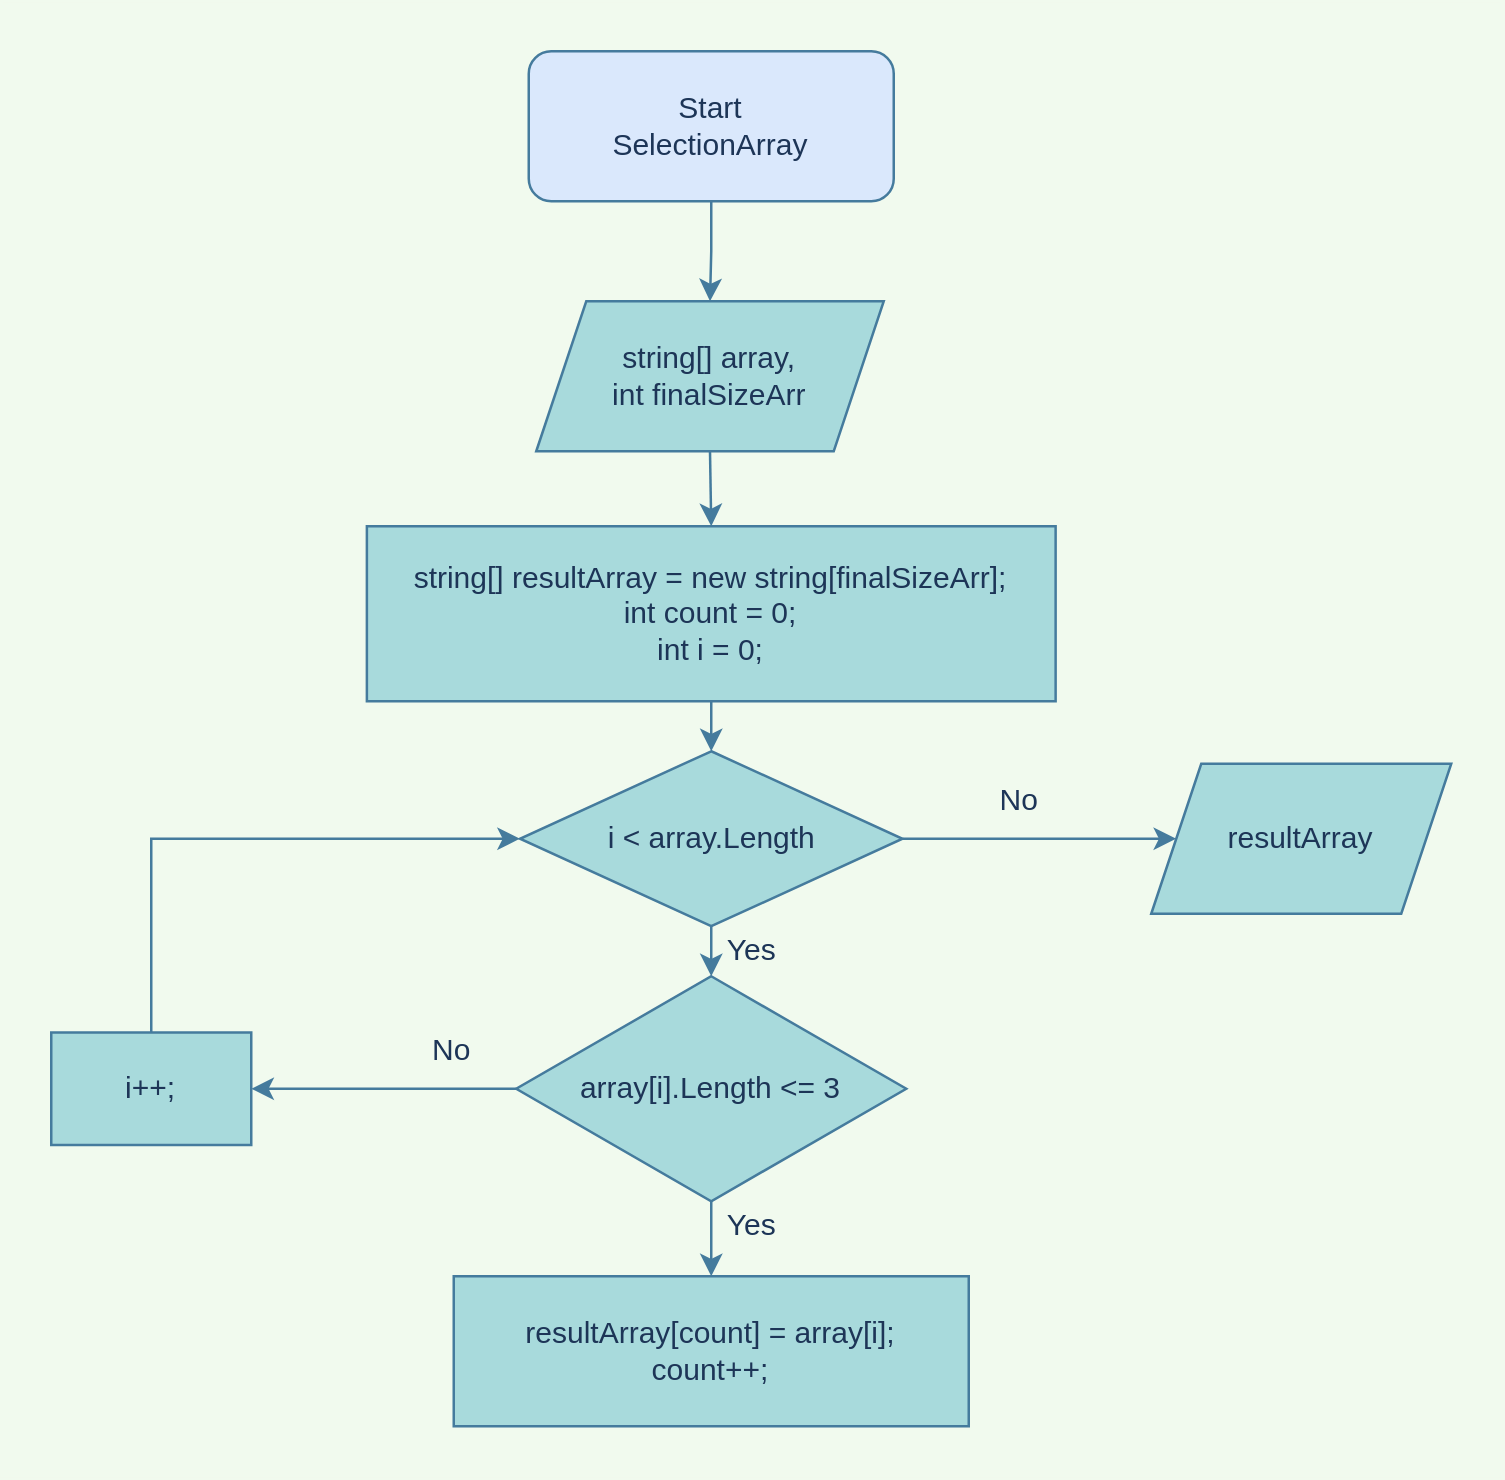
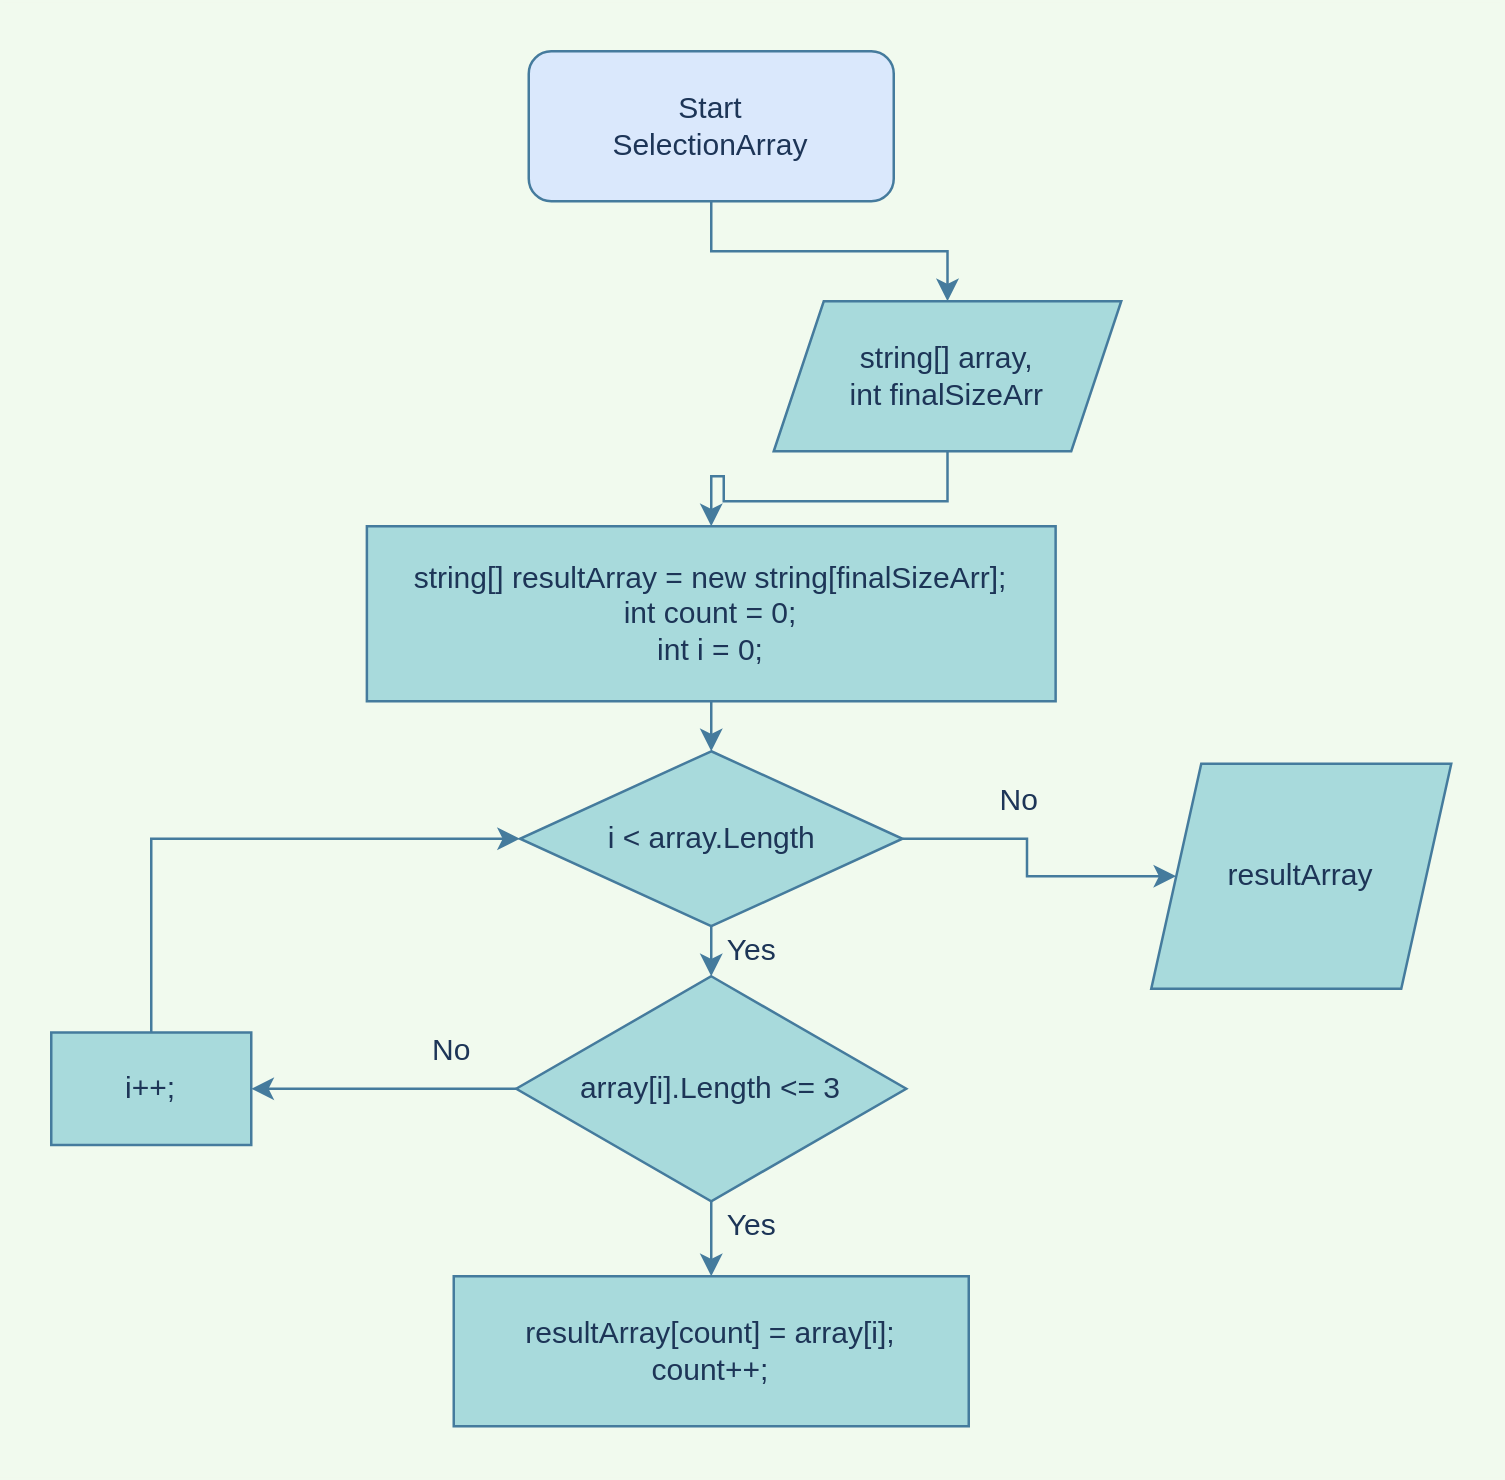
(710, 376) -> (948, 376)
(1301, 839) -> (1301, 876)
